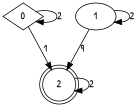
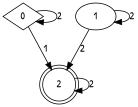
(83, 49) -> (83, 49)
